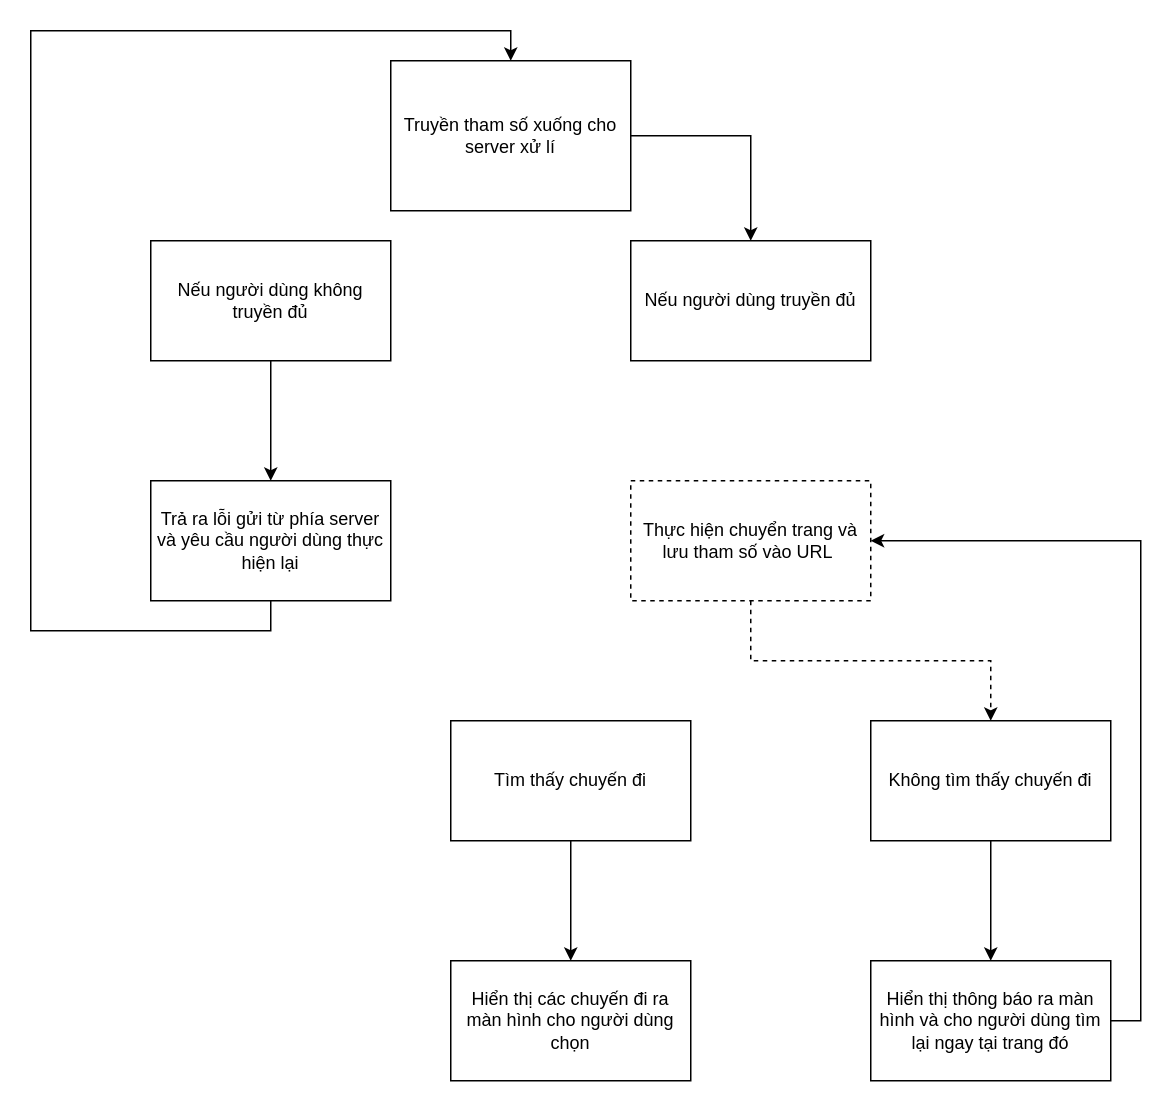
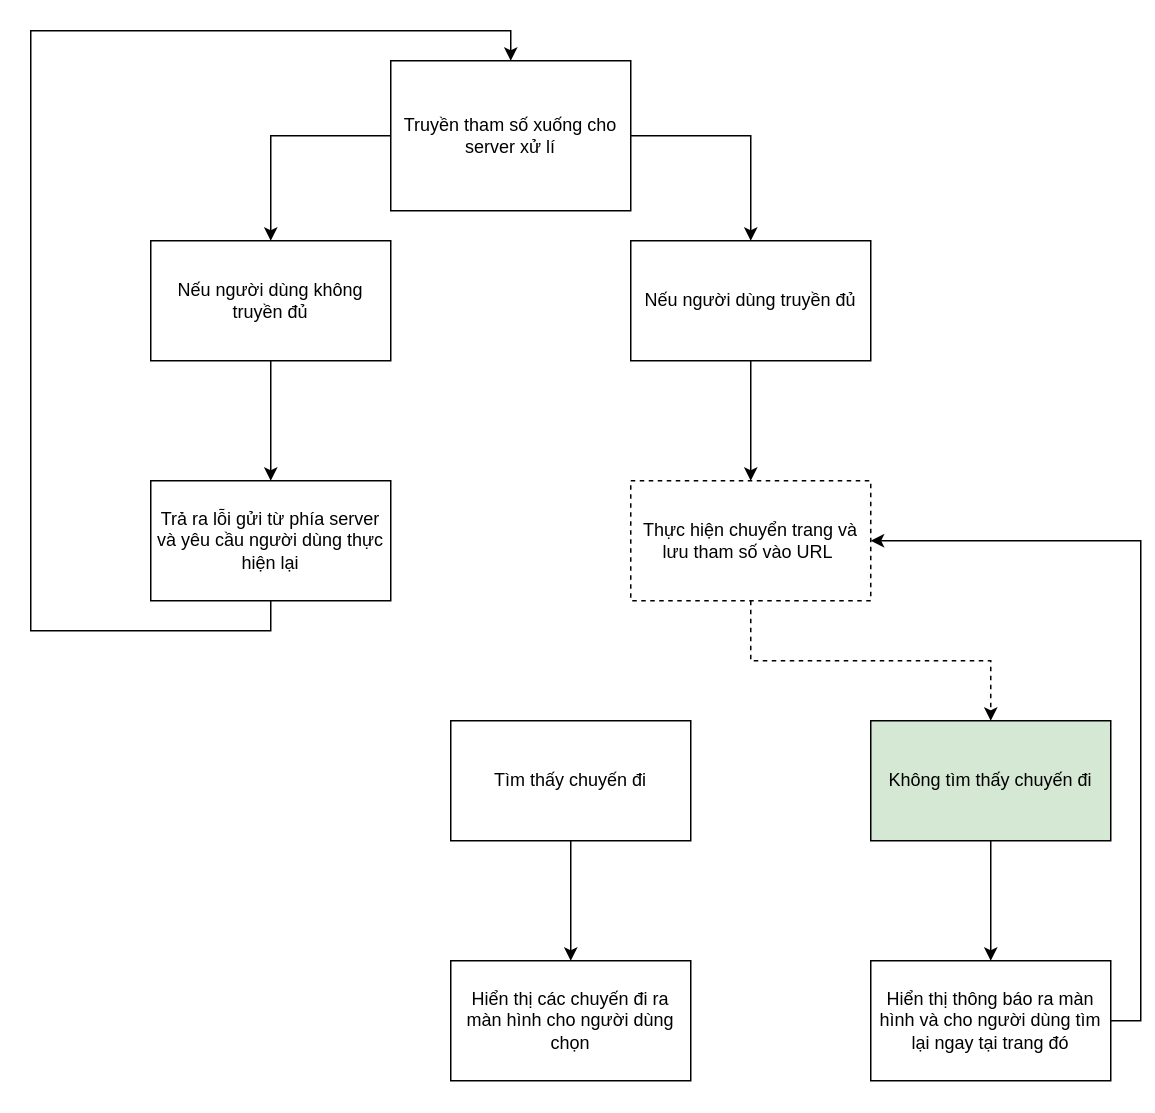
none -> (284, 136)
none -> (751, 416)
(991, 781) -> (991, 781)
